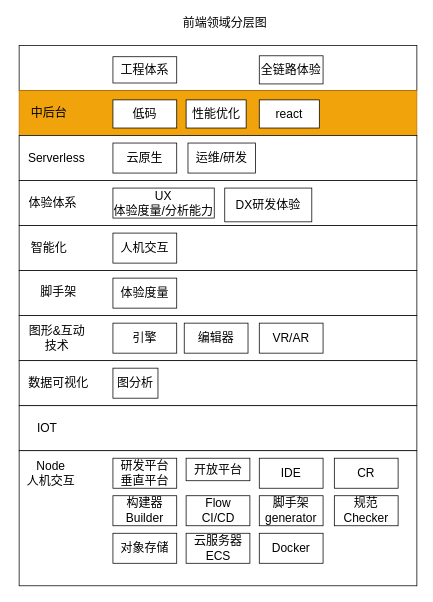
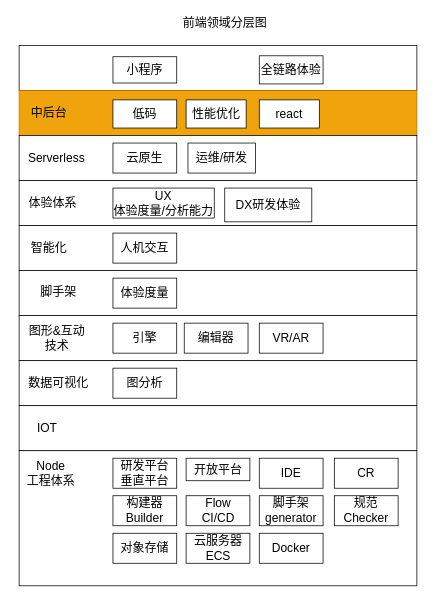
(145, 70) -> (145, 70)
(135, 383) -> (145, 383)
(51, 473) -> (51, 473)
